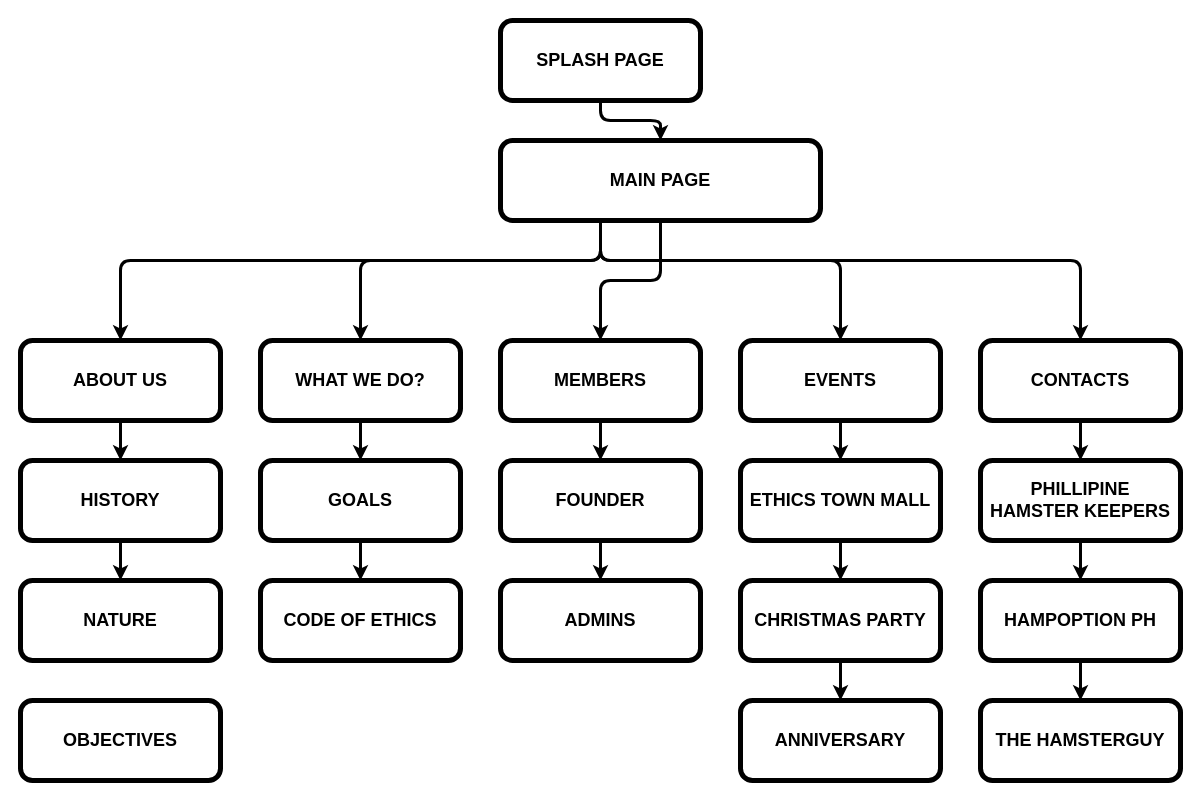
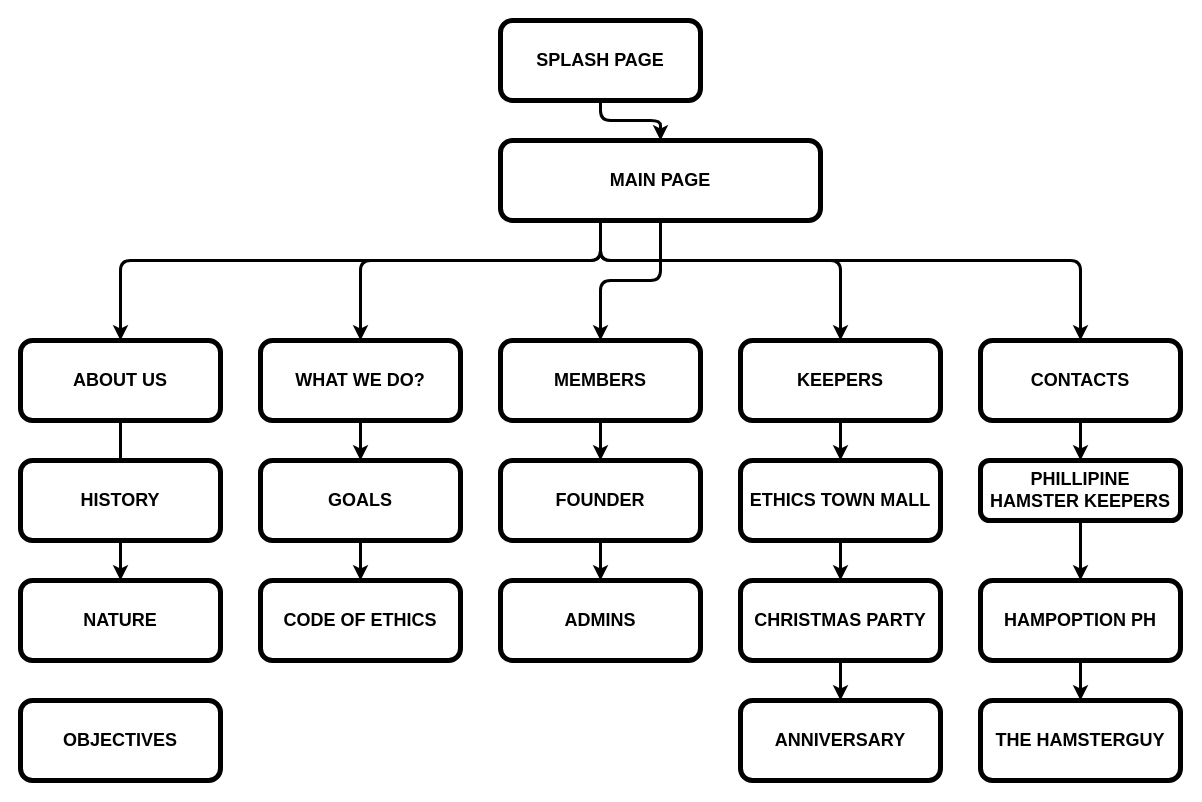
(841, 381) -> (841, 381)
(121, 448) -> (121, 451)
(1081, 501) -> (1081, 491)
